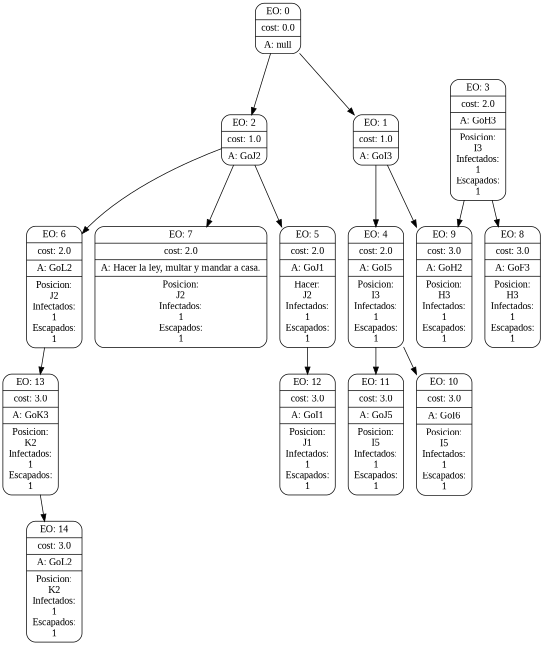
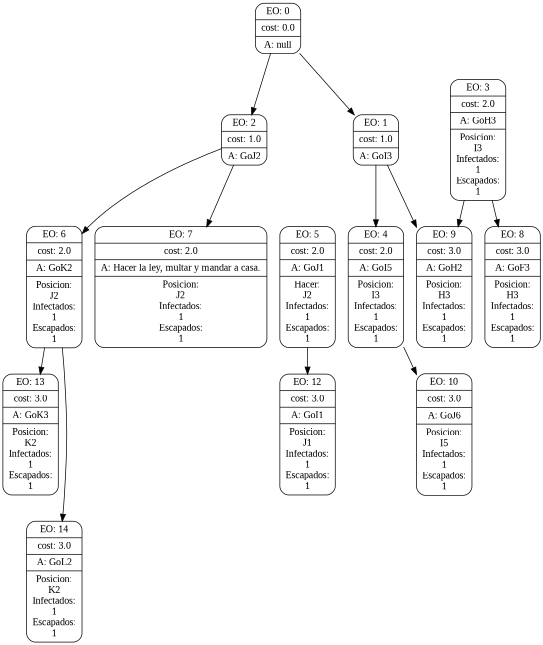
(267, 193) -> none
(54, 268) -> (54, 268)
(444, 415) -> (444, 415)
(376, 435) -> none
(42, 504) -> (67, 431)
